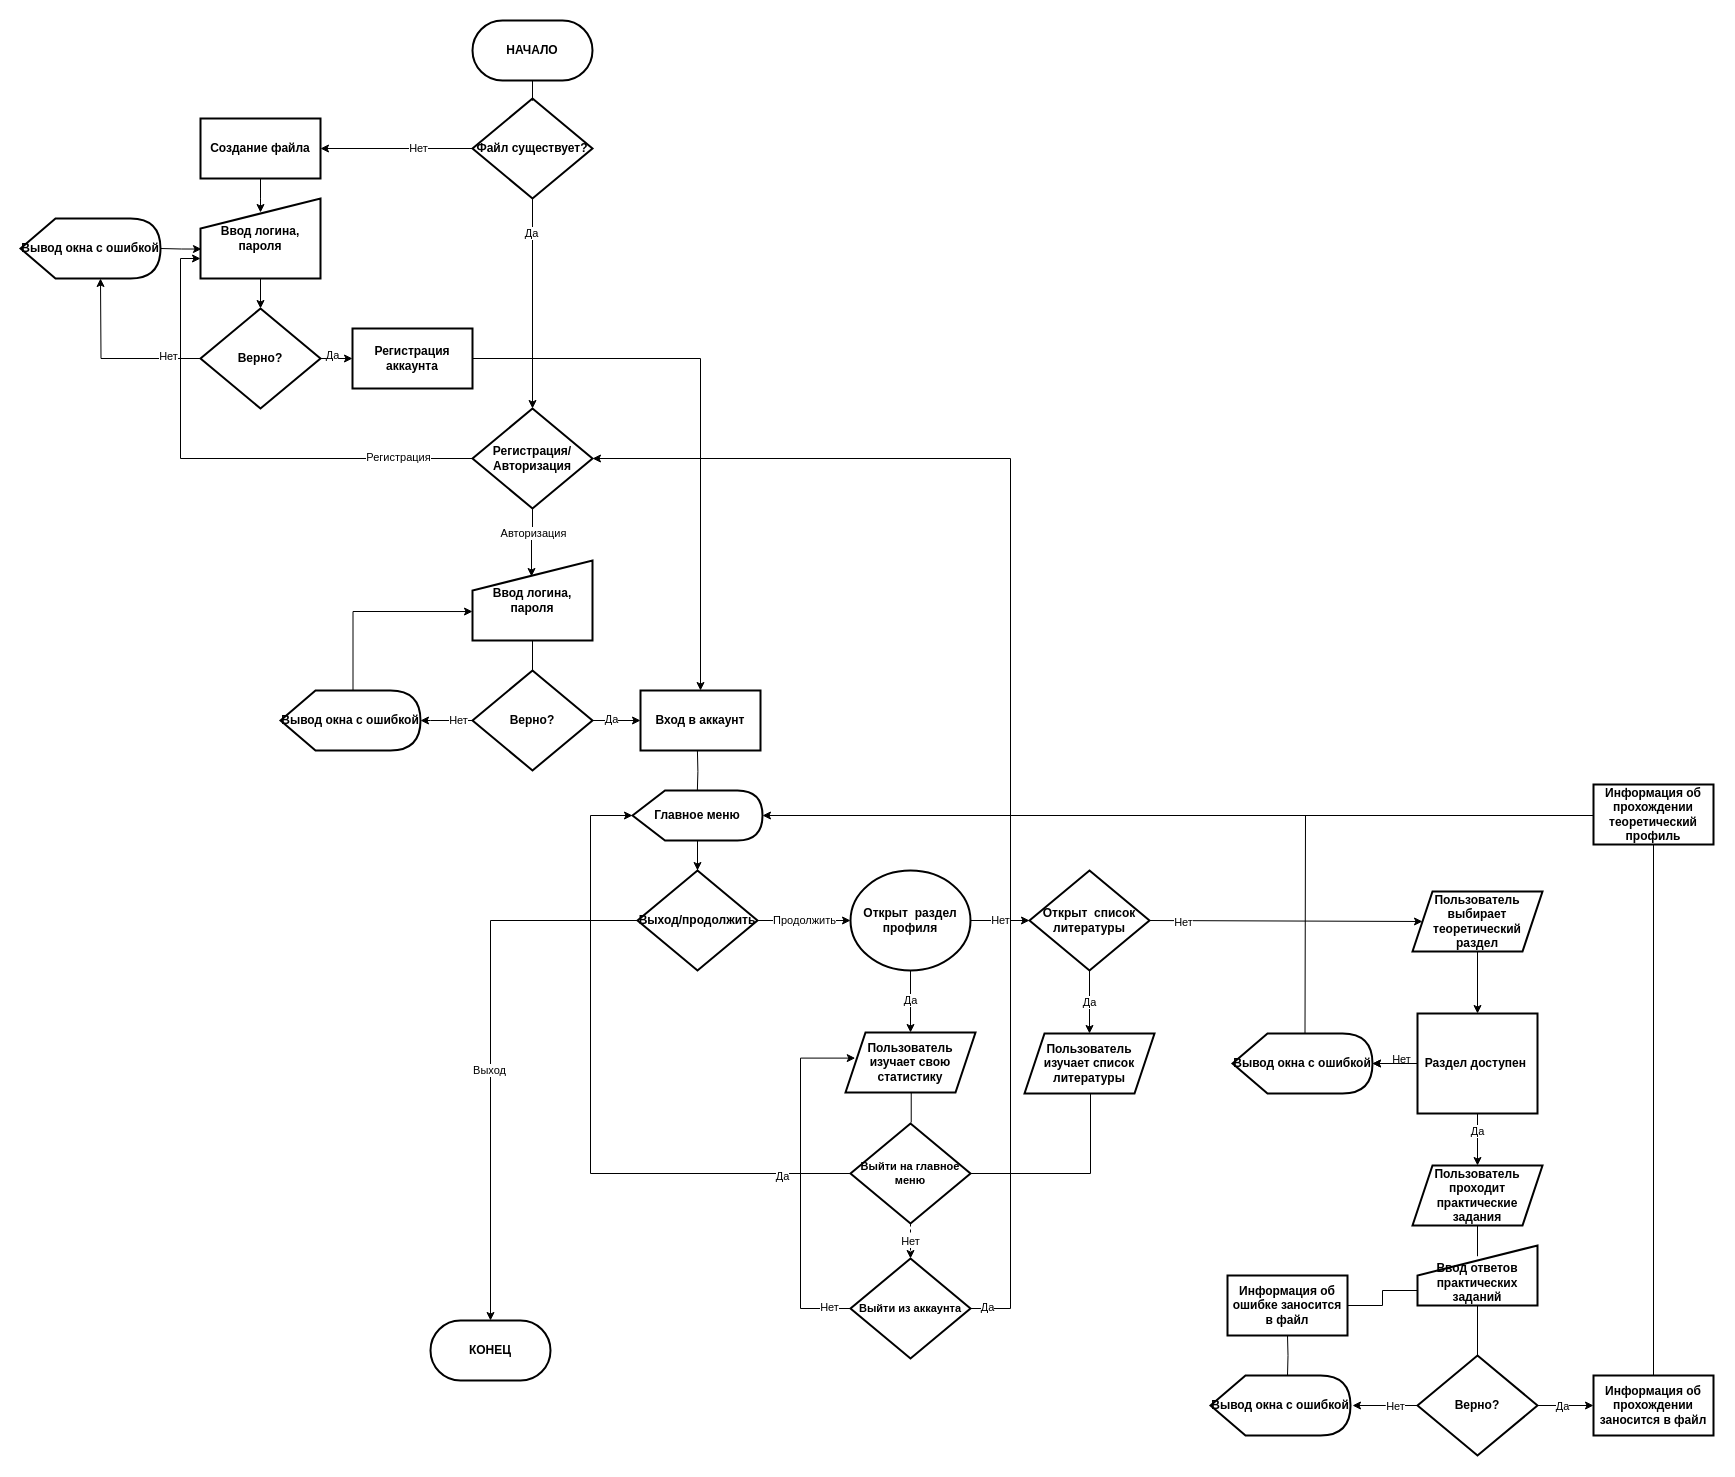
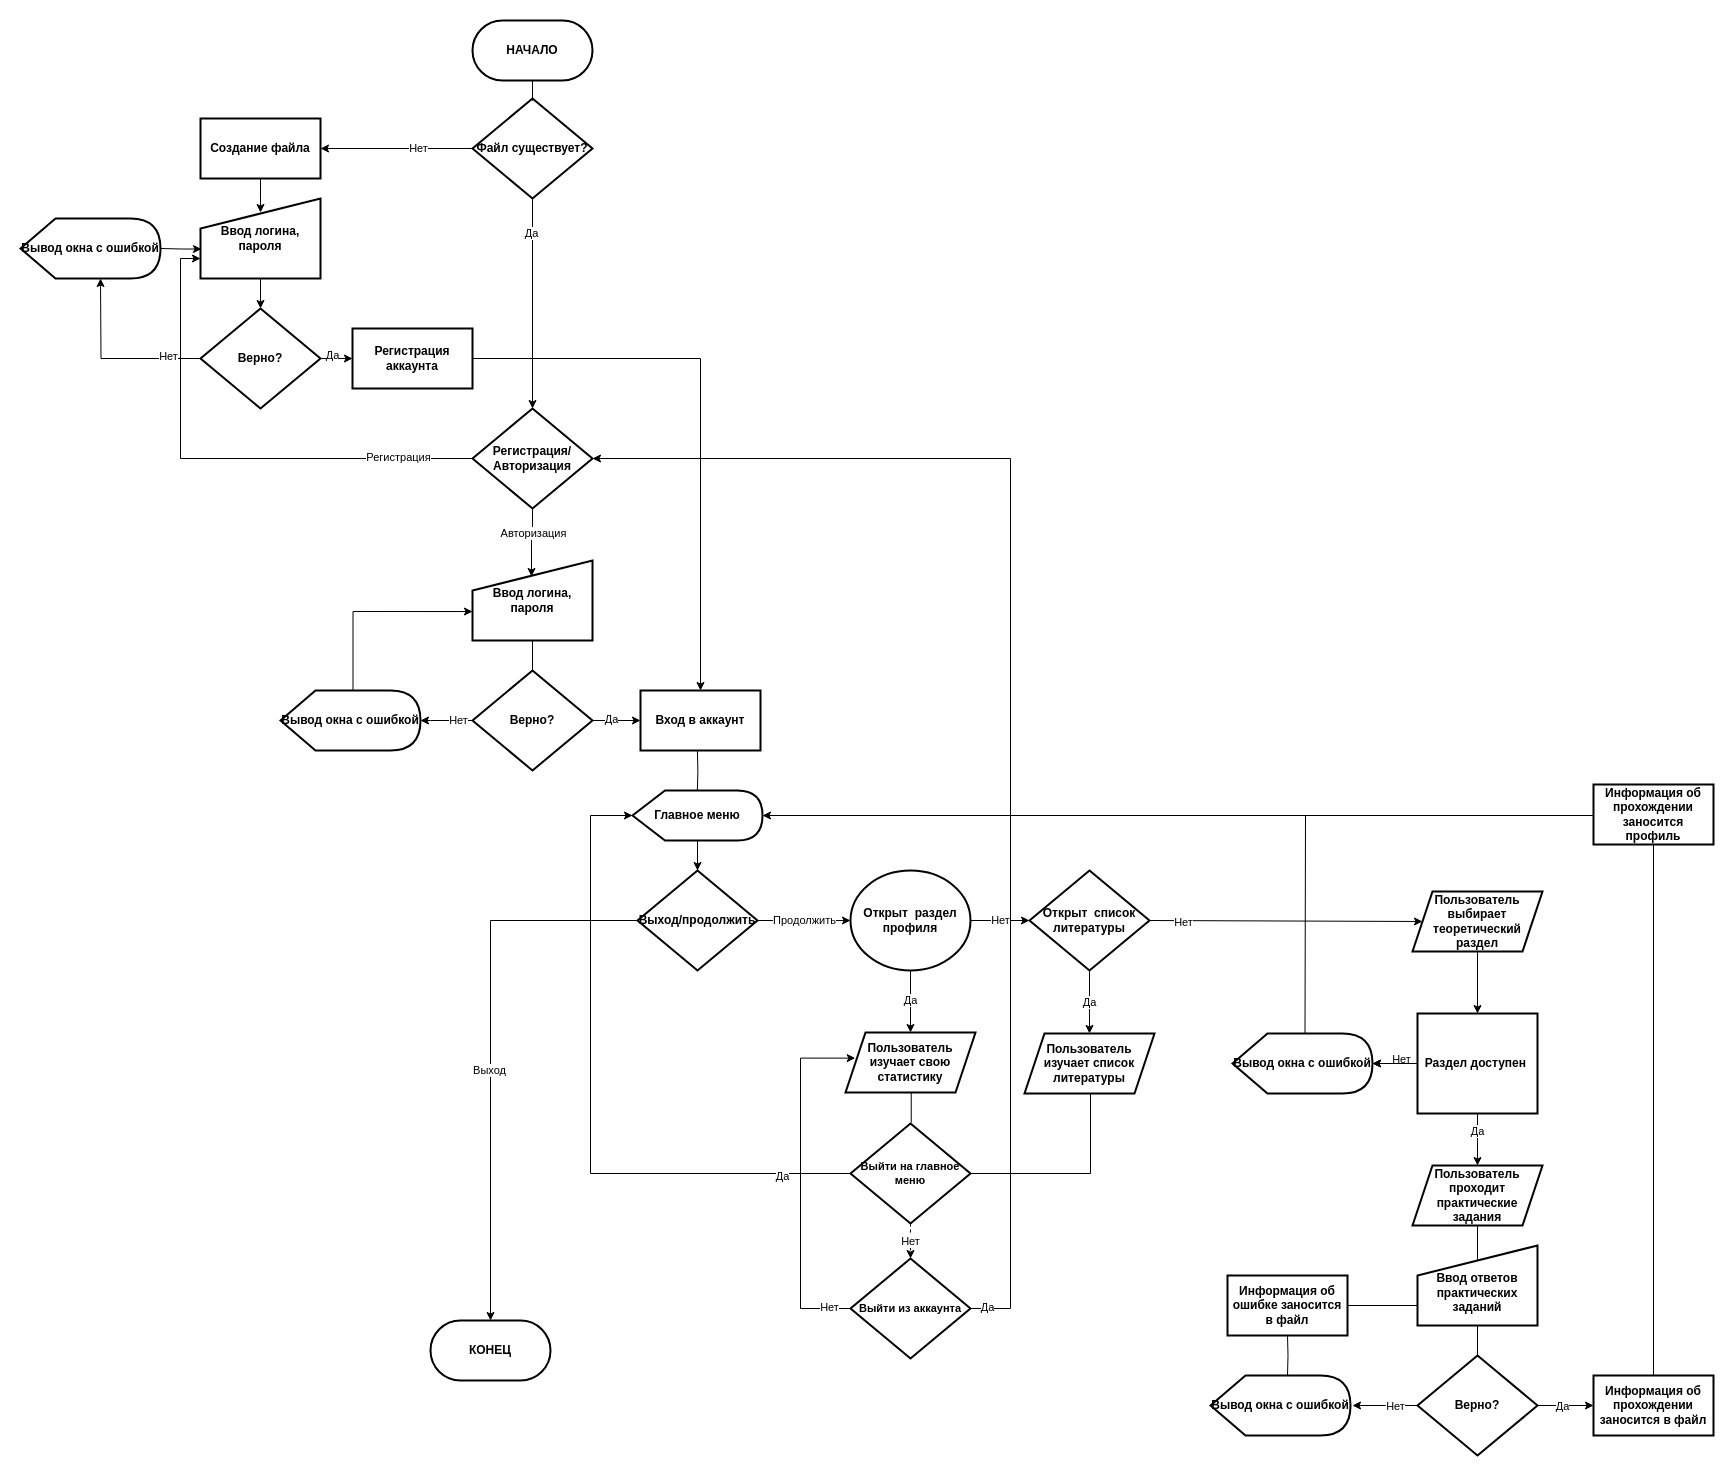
(1654, 815) -> (1654, 815)
(1478, 1276) -> (1478, 1286)
